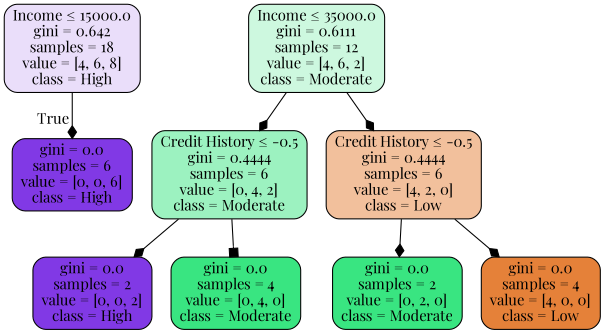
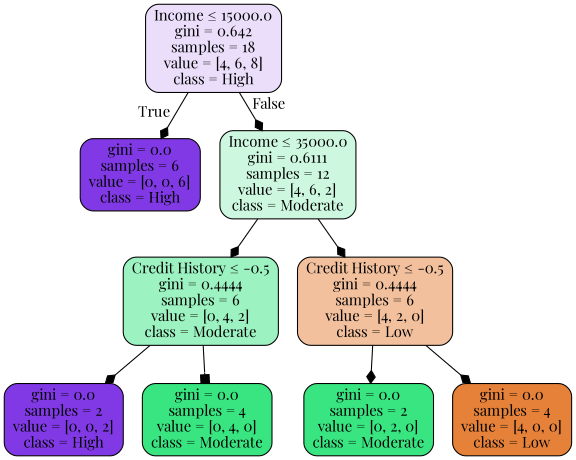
none -> (247, 106)
